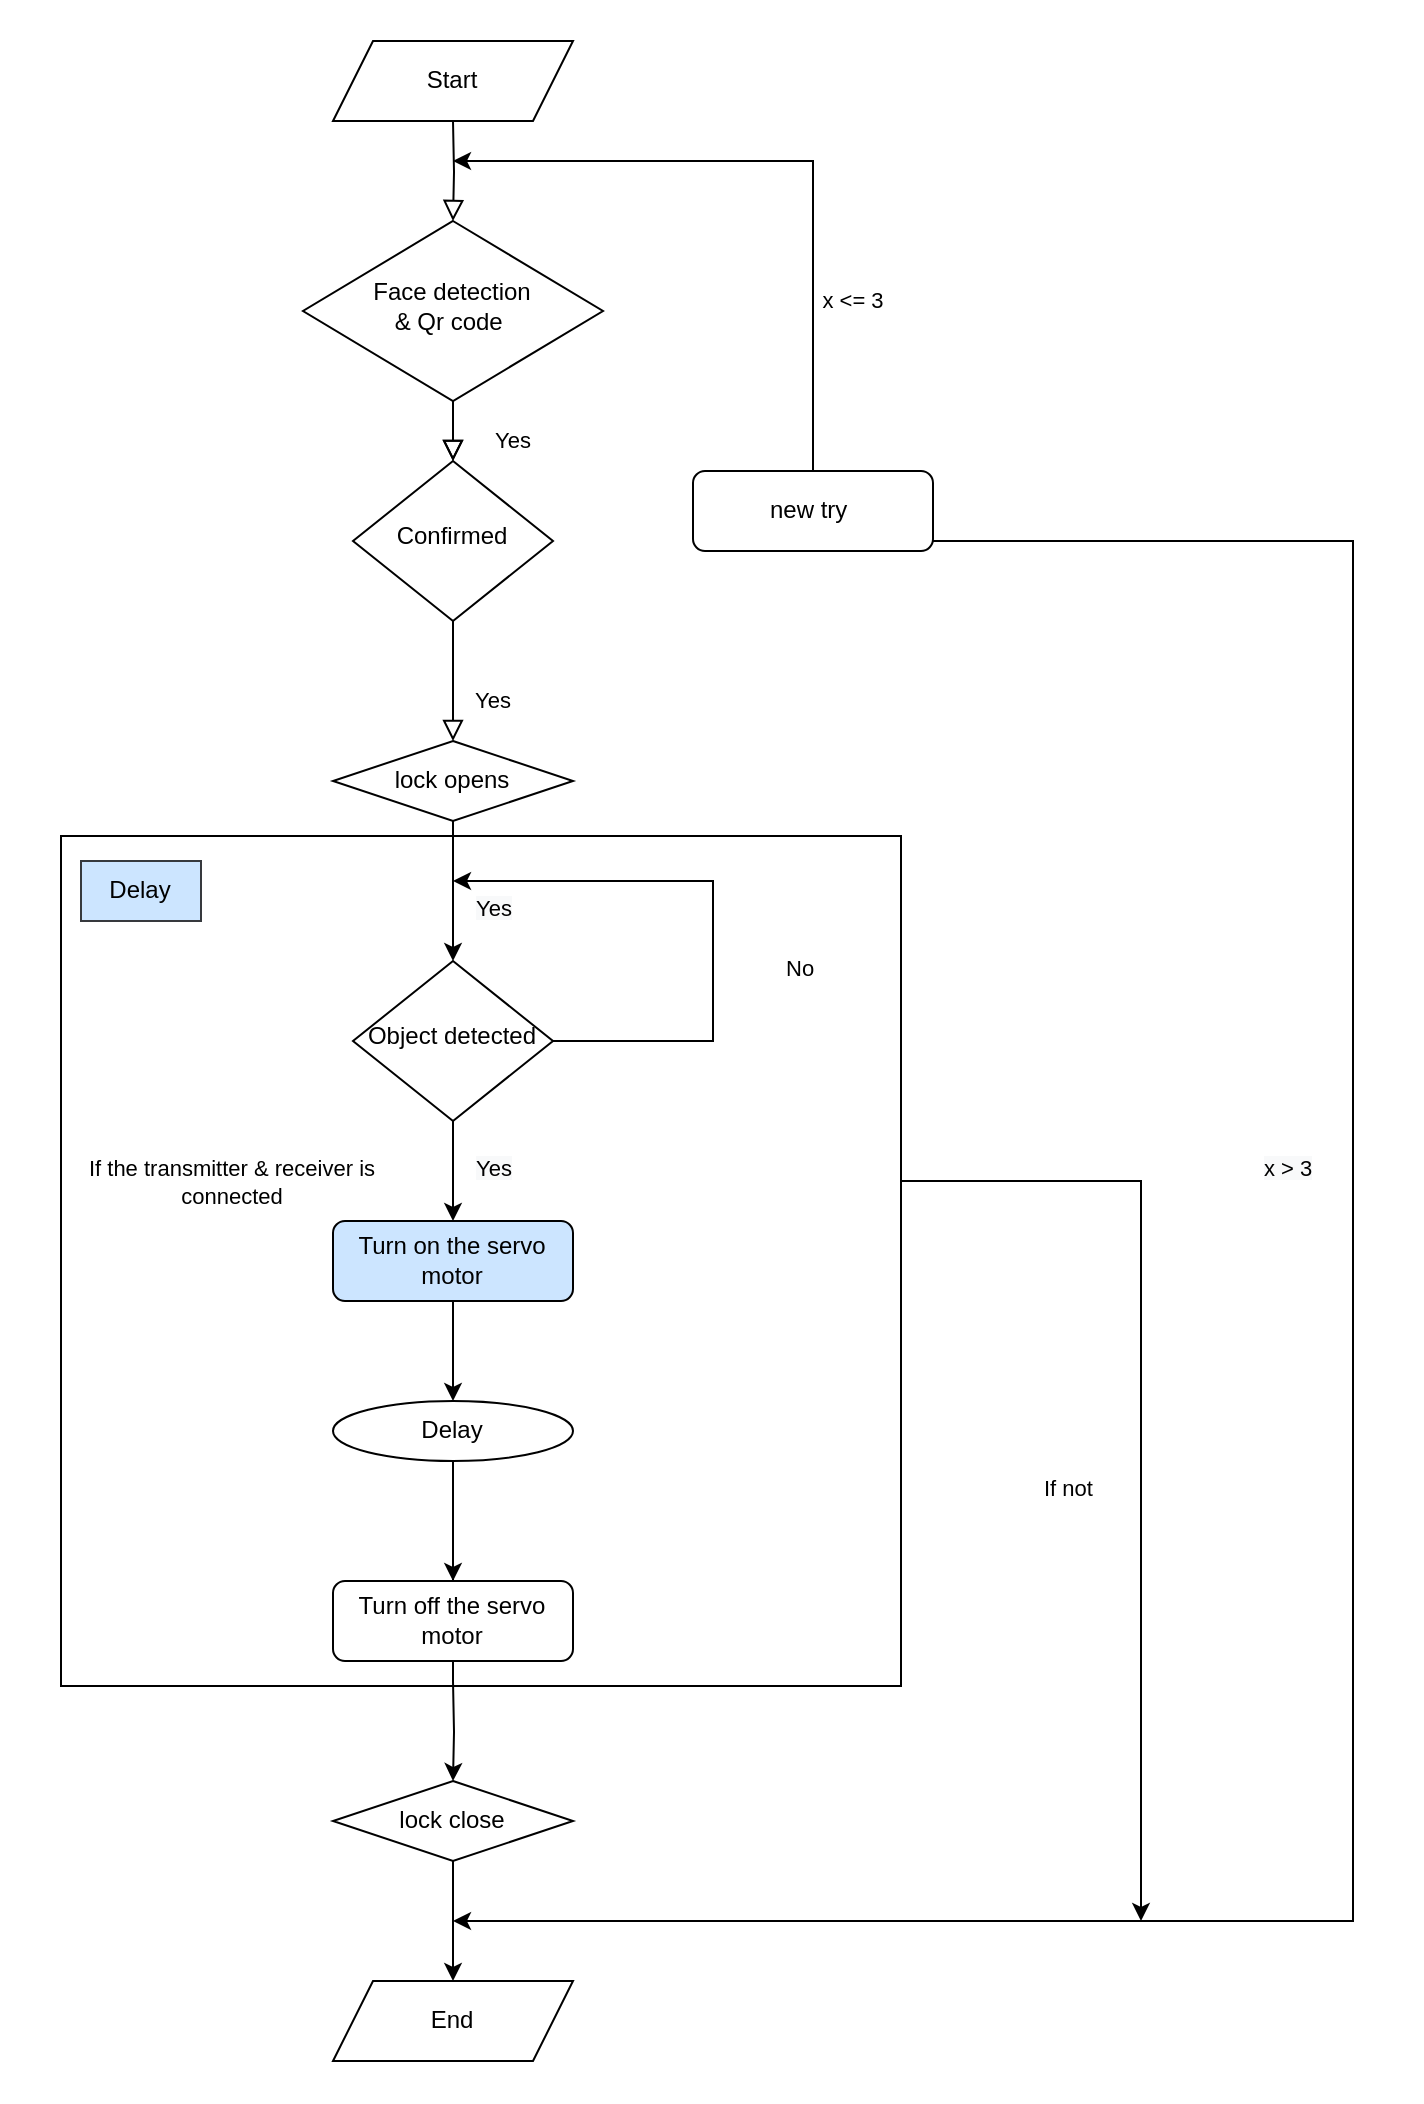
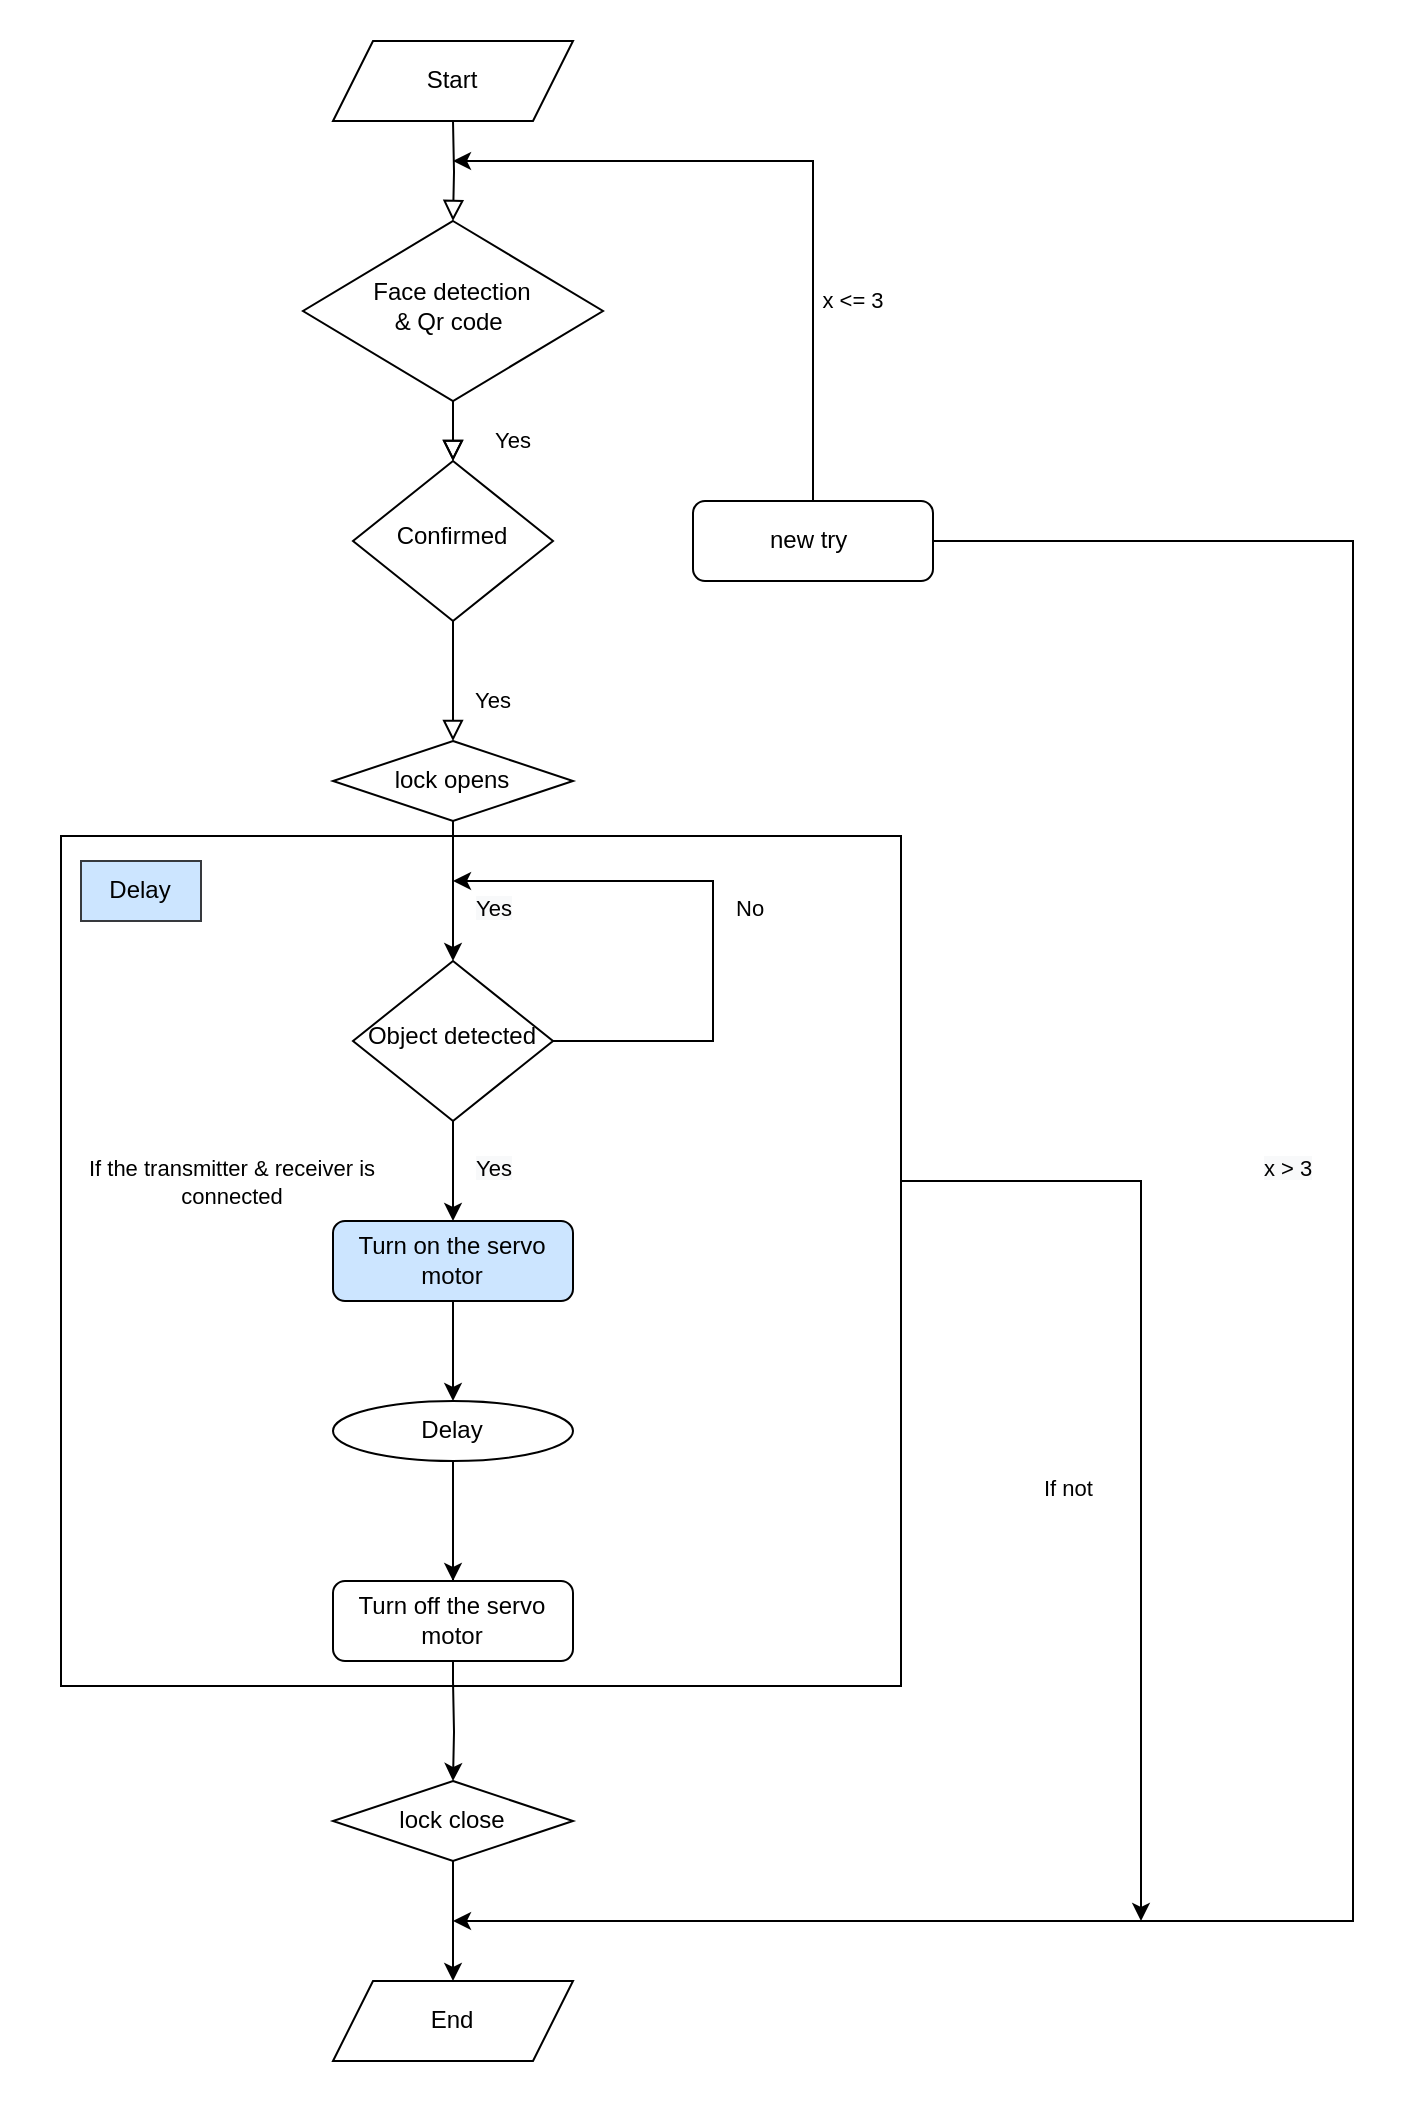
(813, 511) -> (813, 541)
(823, 971) -> (773, 911)
